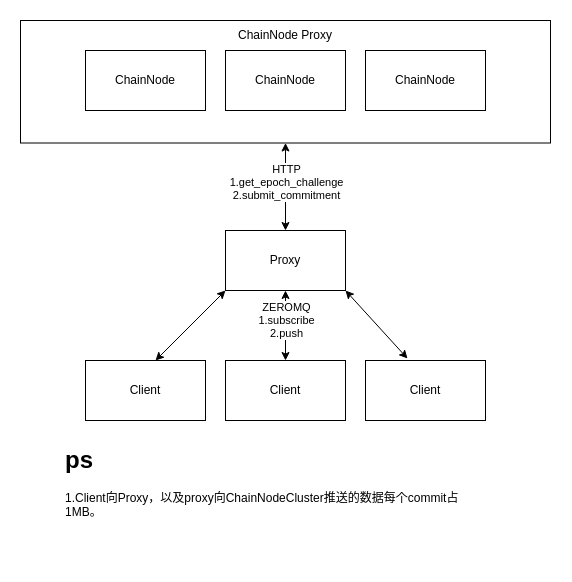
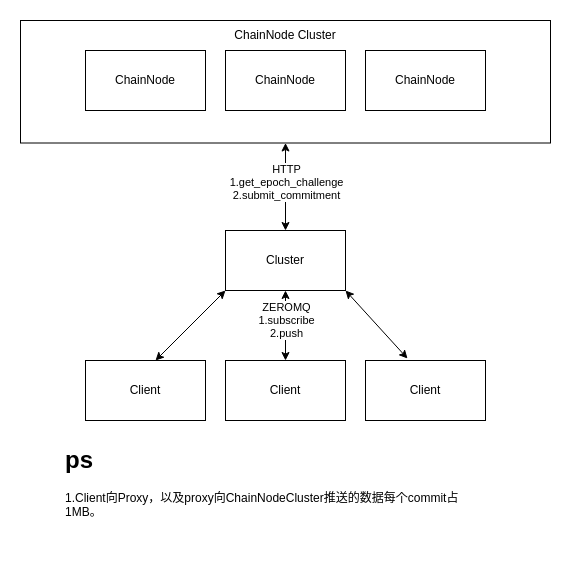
(286, 36) -> (286, 36)
(286, 261) -> (286, 261)
